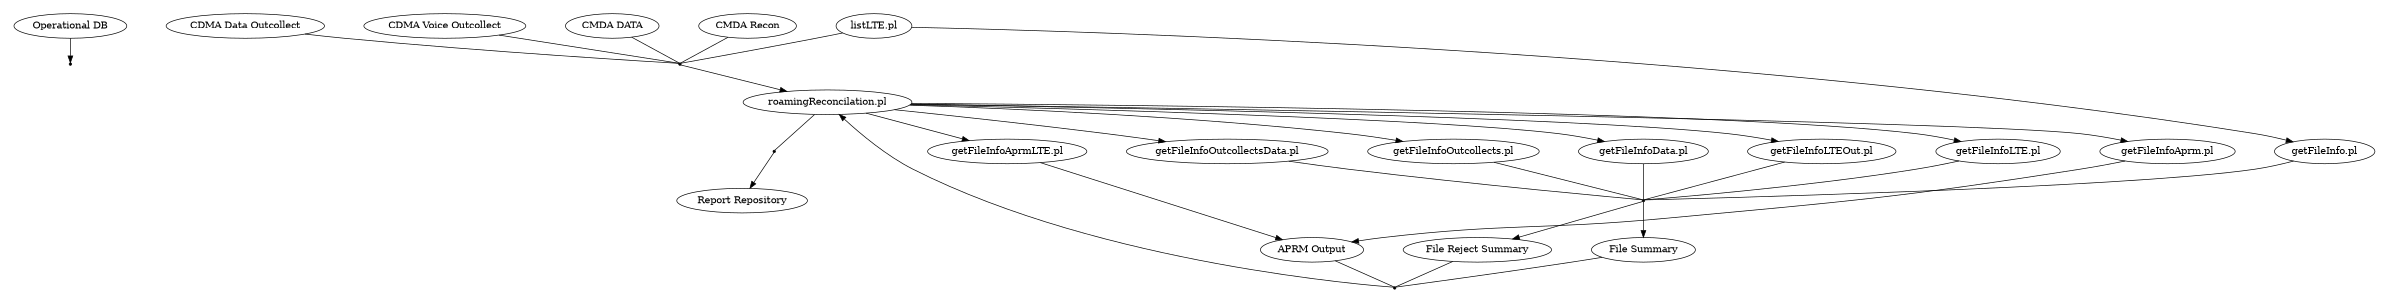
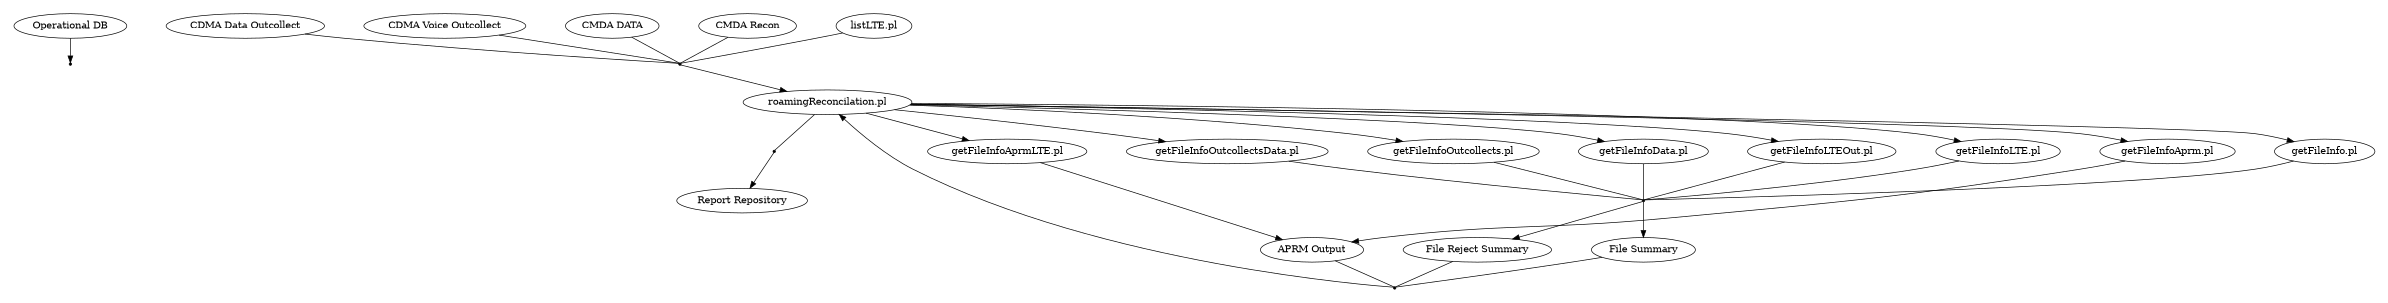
(1601, 61) -> (1599, 116)
